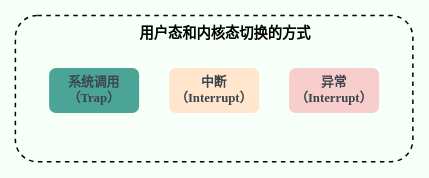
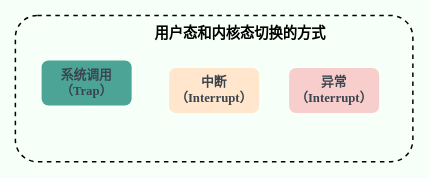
(225, 34) -> (240, 34)
(94, 90) -> (87, 83)
